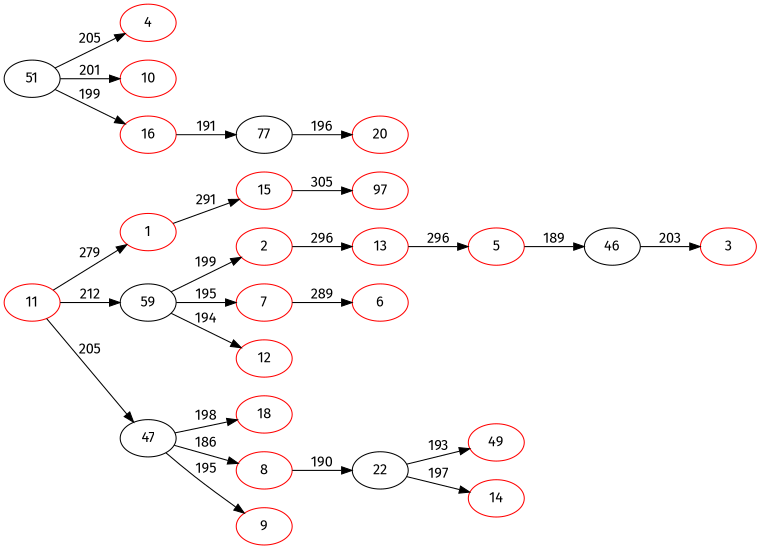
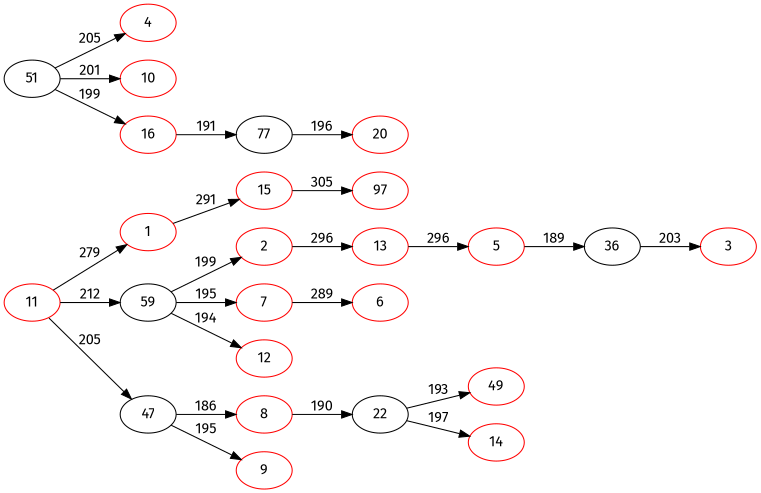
(612, 247) -> (612, 247)
(264, 414) -> none
